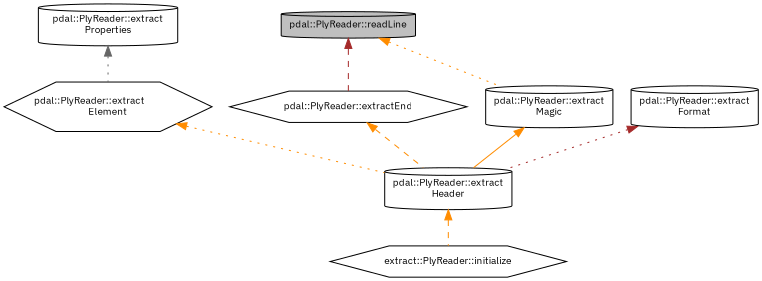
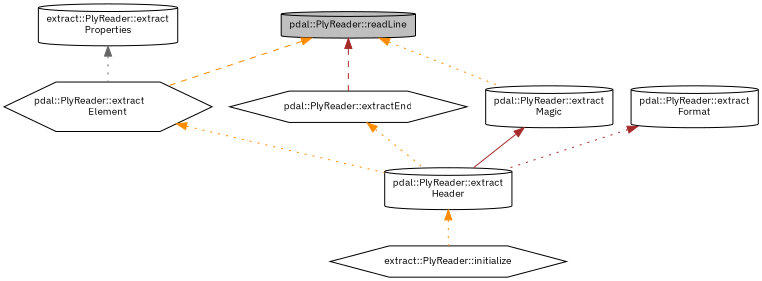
(108, 25) -> (108, 25)
none -> (235, 64)
(399, 149) -> (399, 149)
(495, 151) -> (495, 151)
(448, 233) -> (448, 233)
